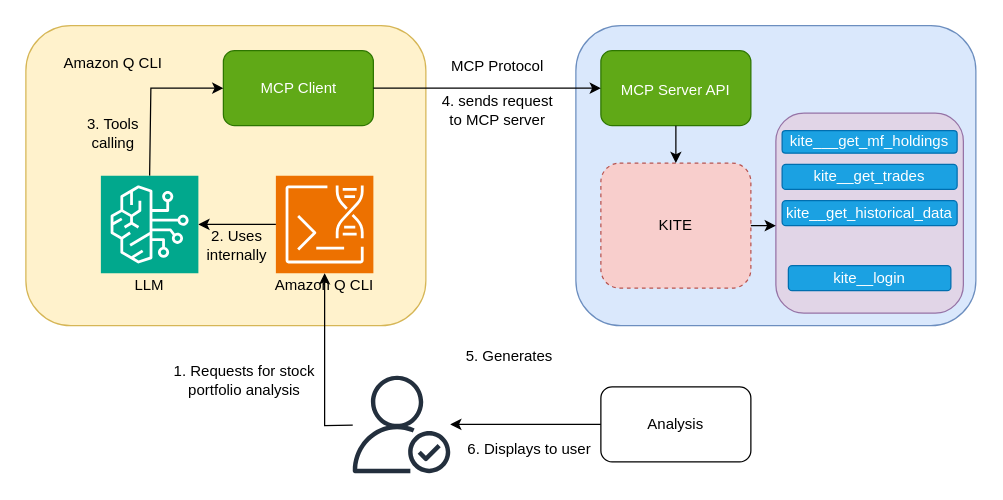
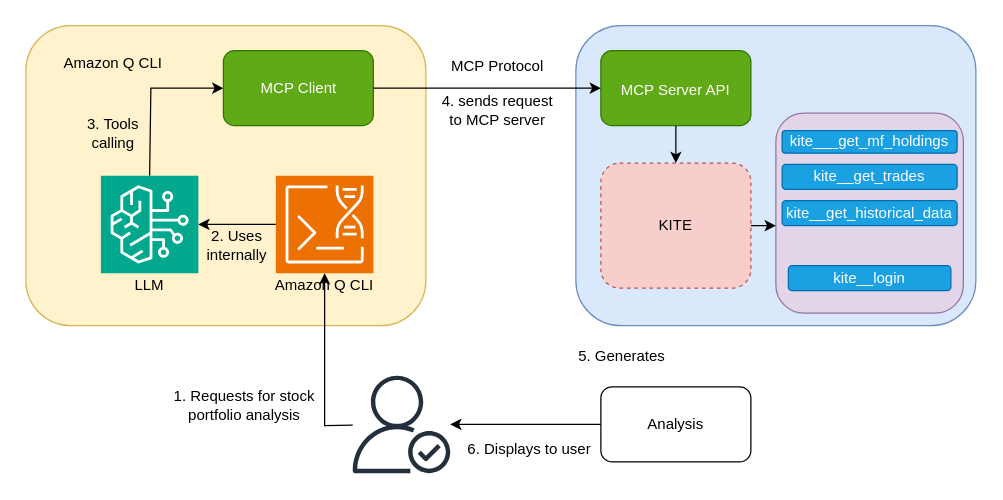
(509, 357) -> (622, 357)
(244, 381) -> (244, 406)
